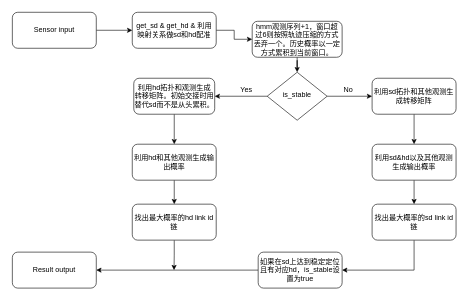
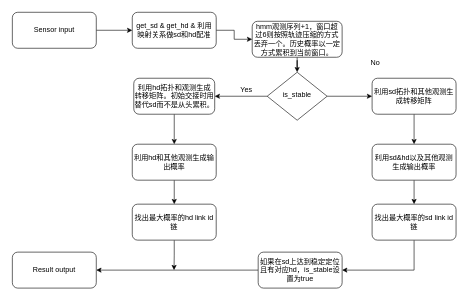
(348, 90) -> (375, 63)
